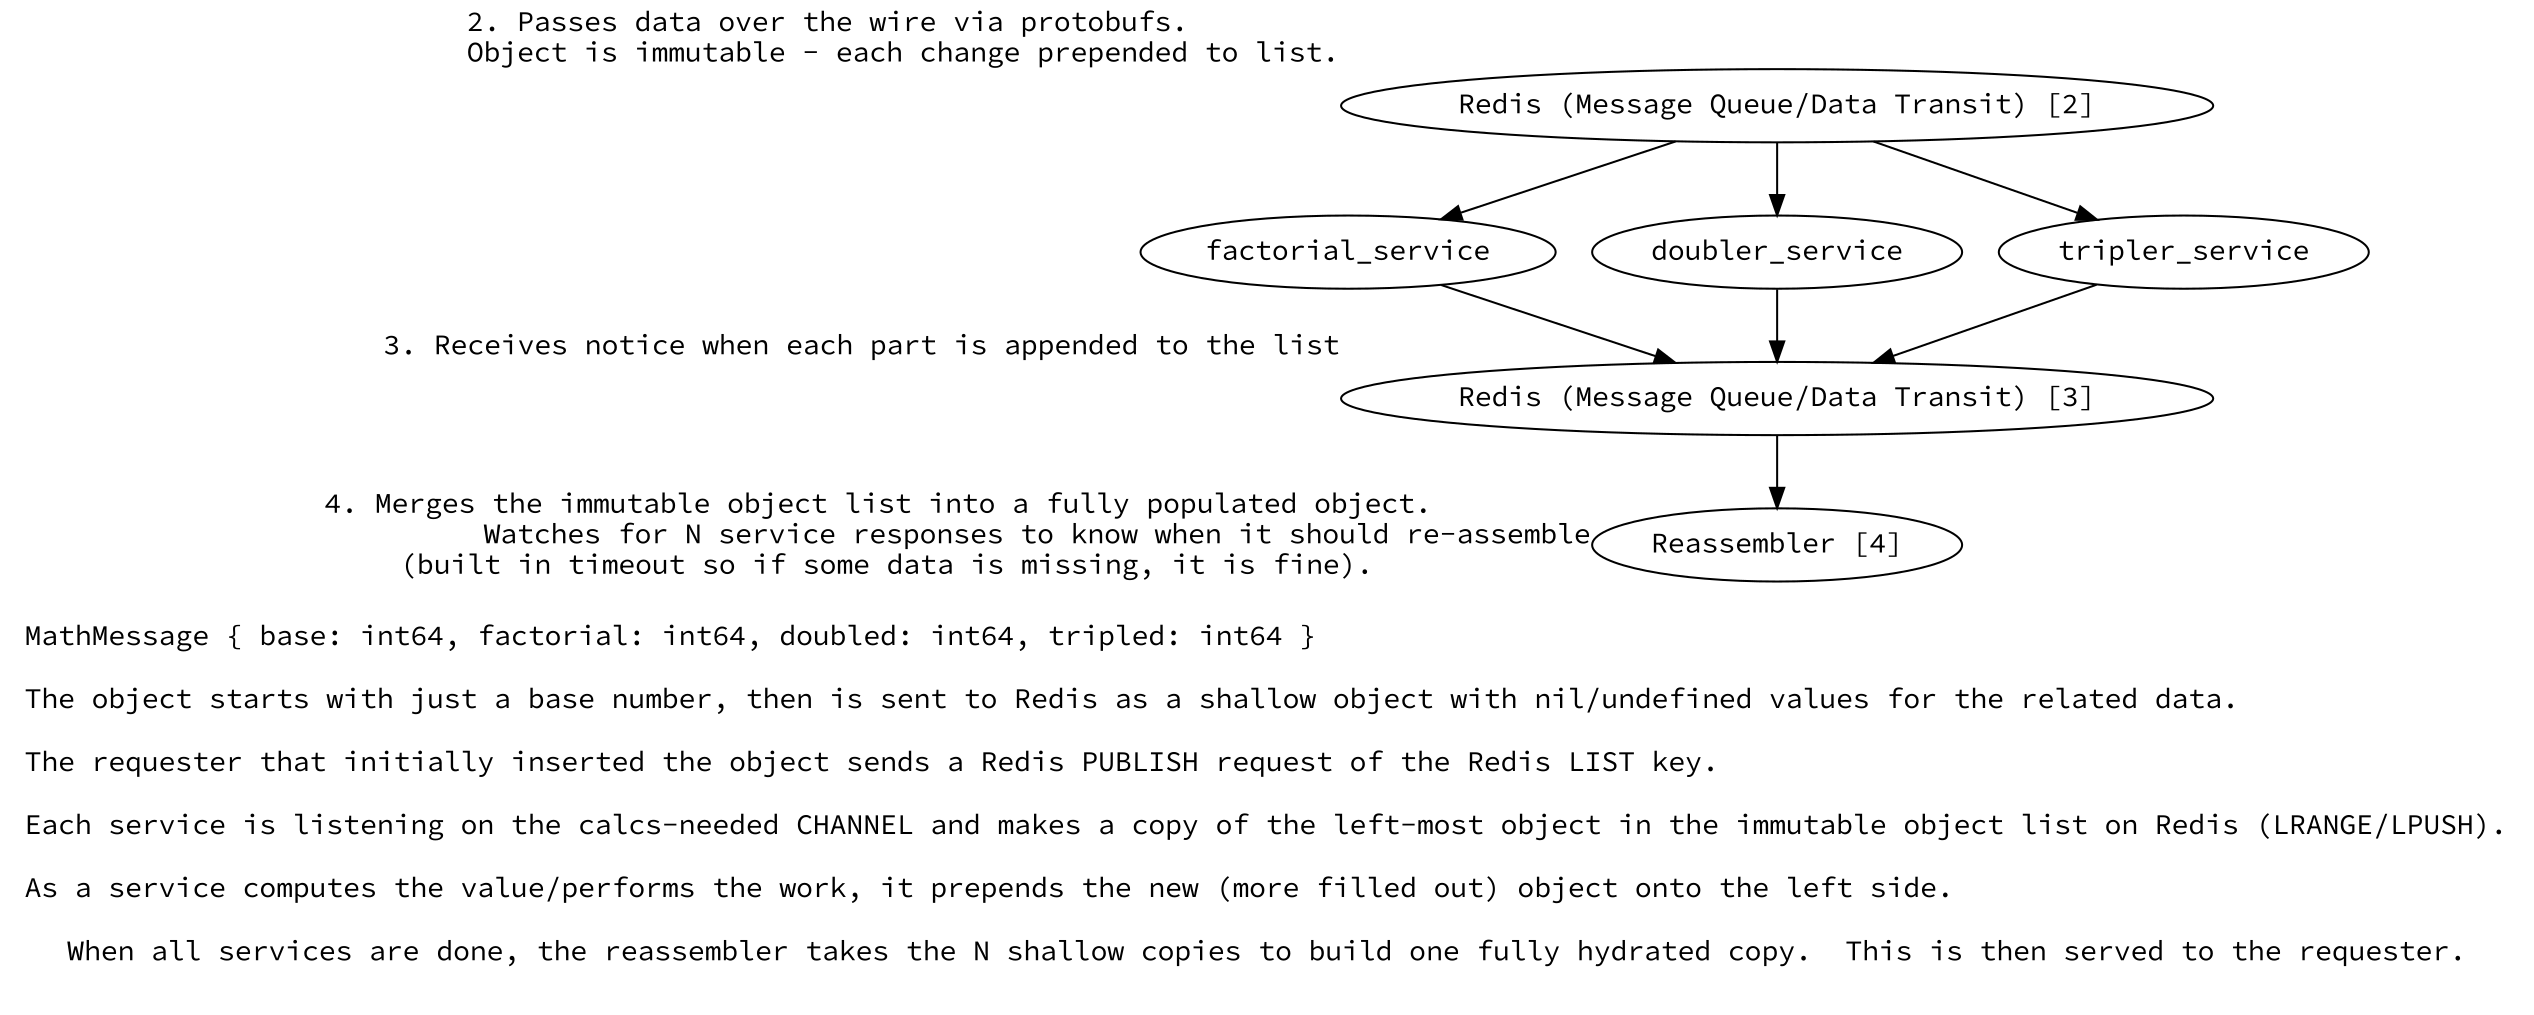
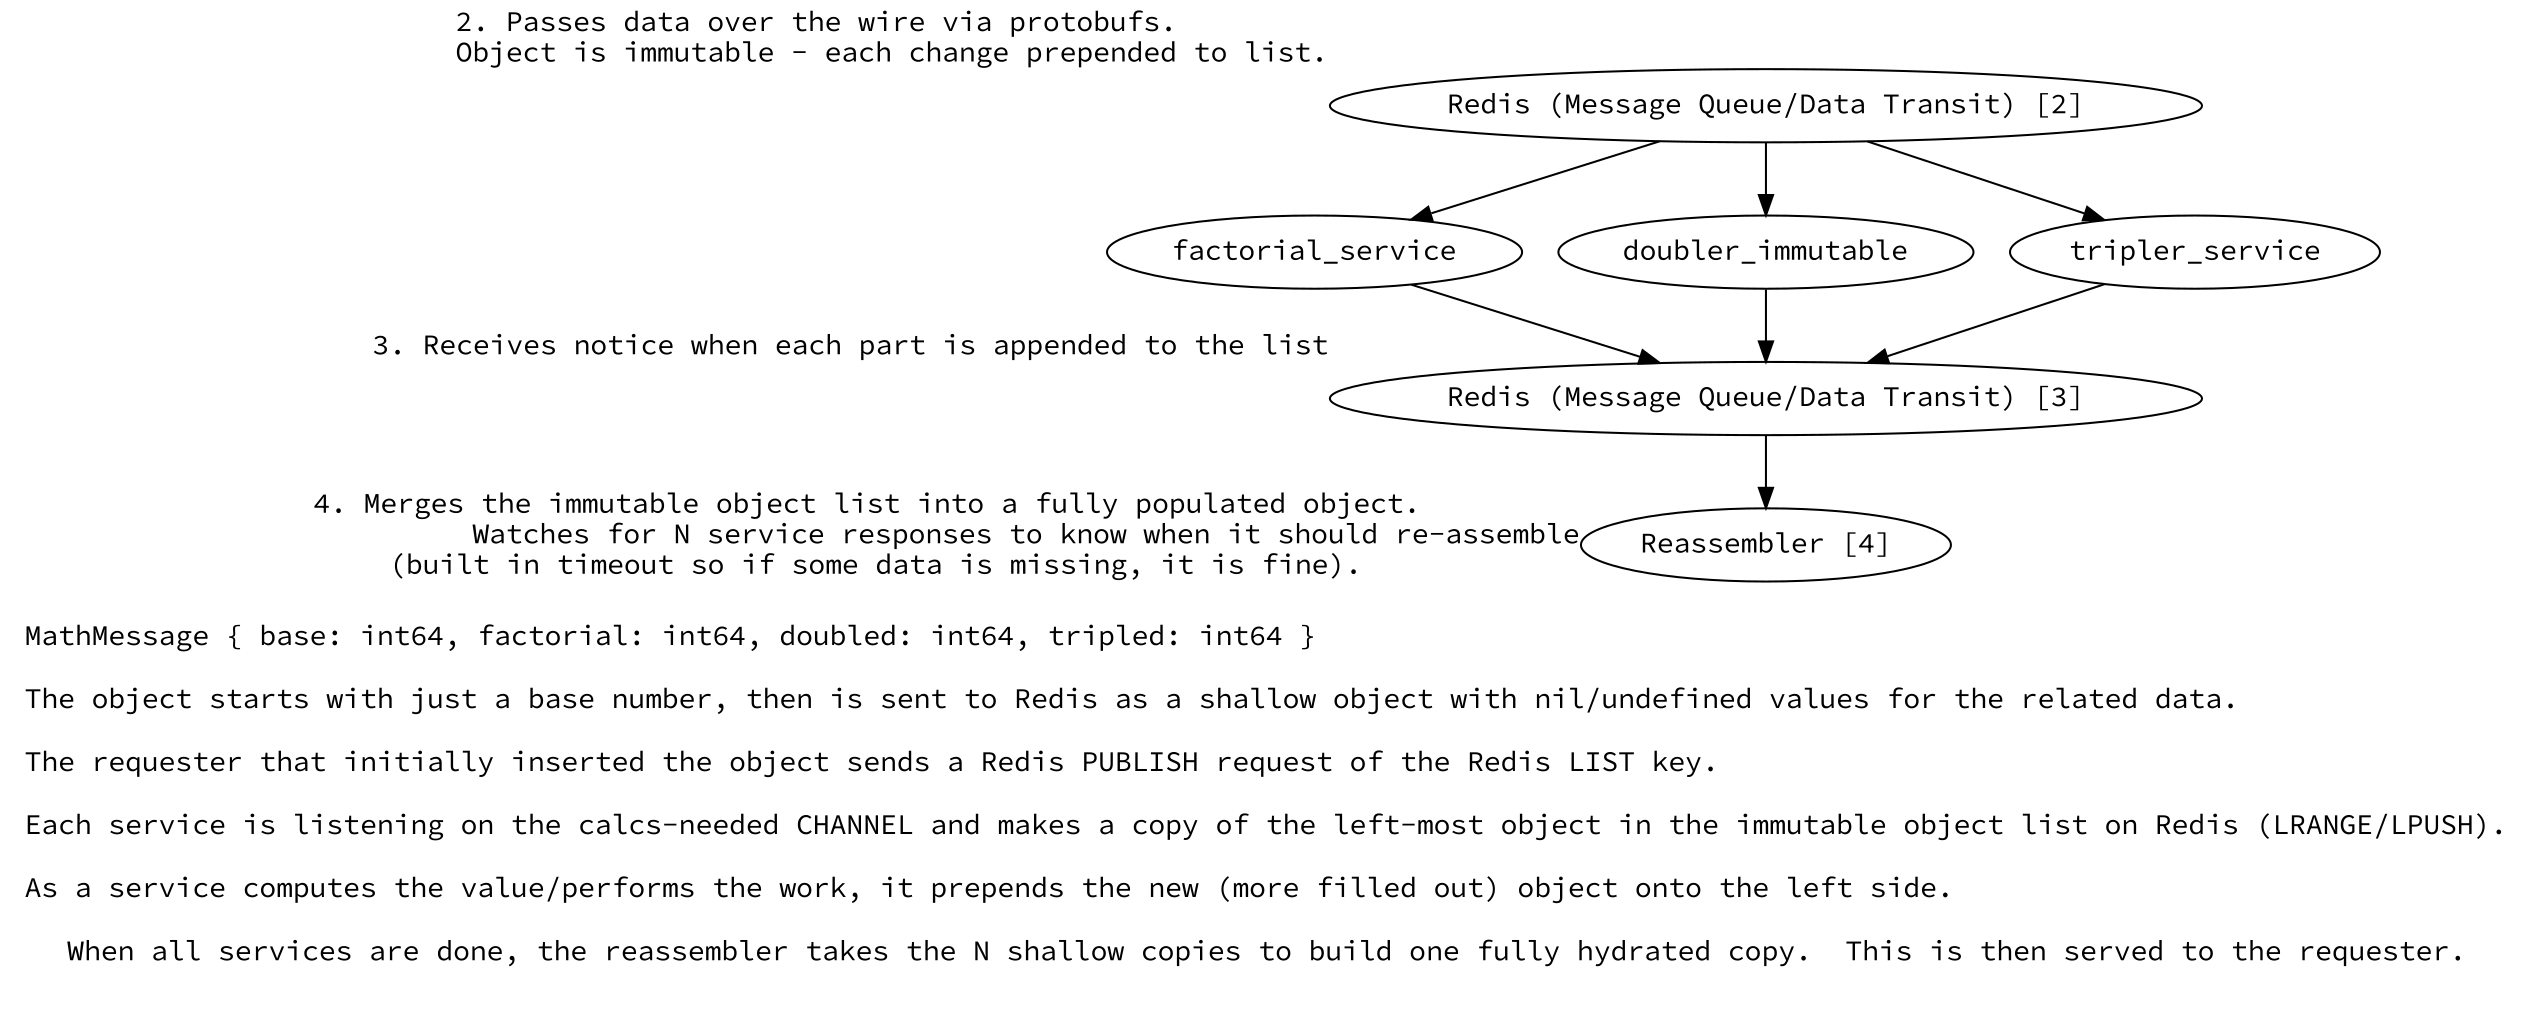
(1777, 252) -> (1766, 252)
